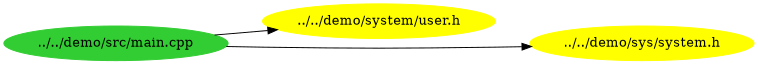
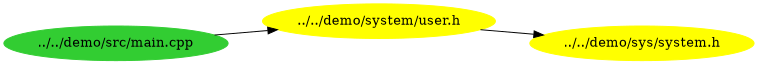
(374, 48) -> (507, 32)
